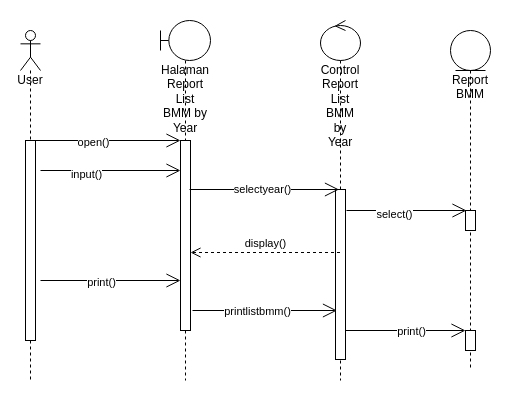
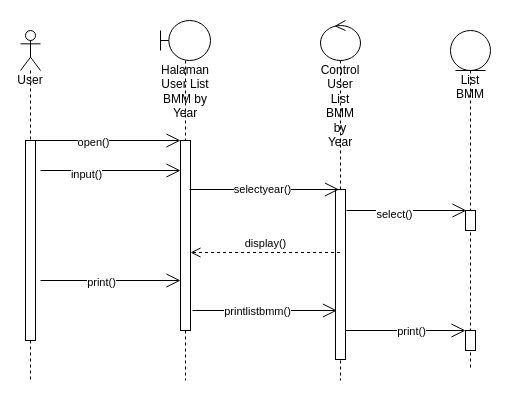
(471, 88) -> (471, 88)
(186, 92) -> (186, 92)
(341, 100) -> (341, 100)
